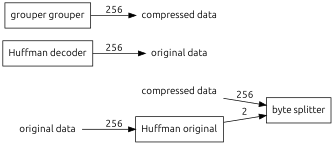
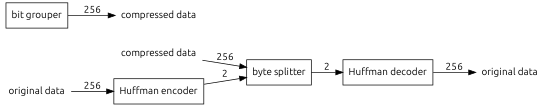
(48, 15) -> (37, 15)
none -> (323, 72)
(180, 129) -> (159, 91)
